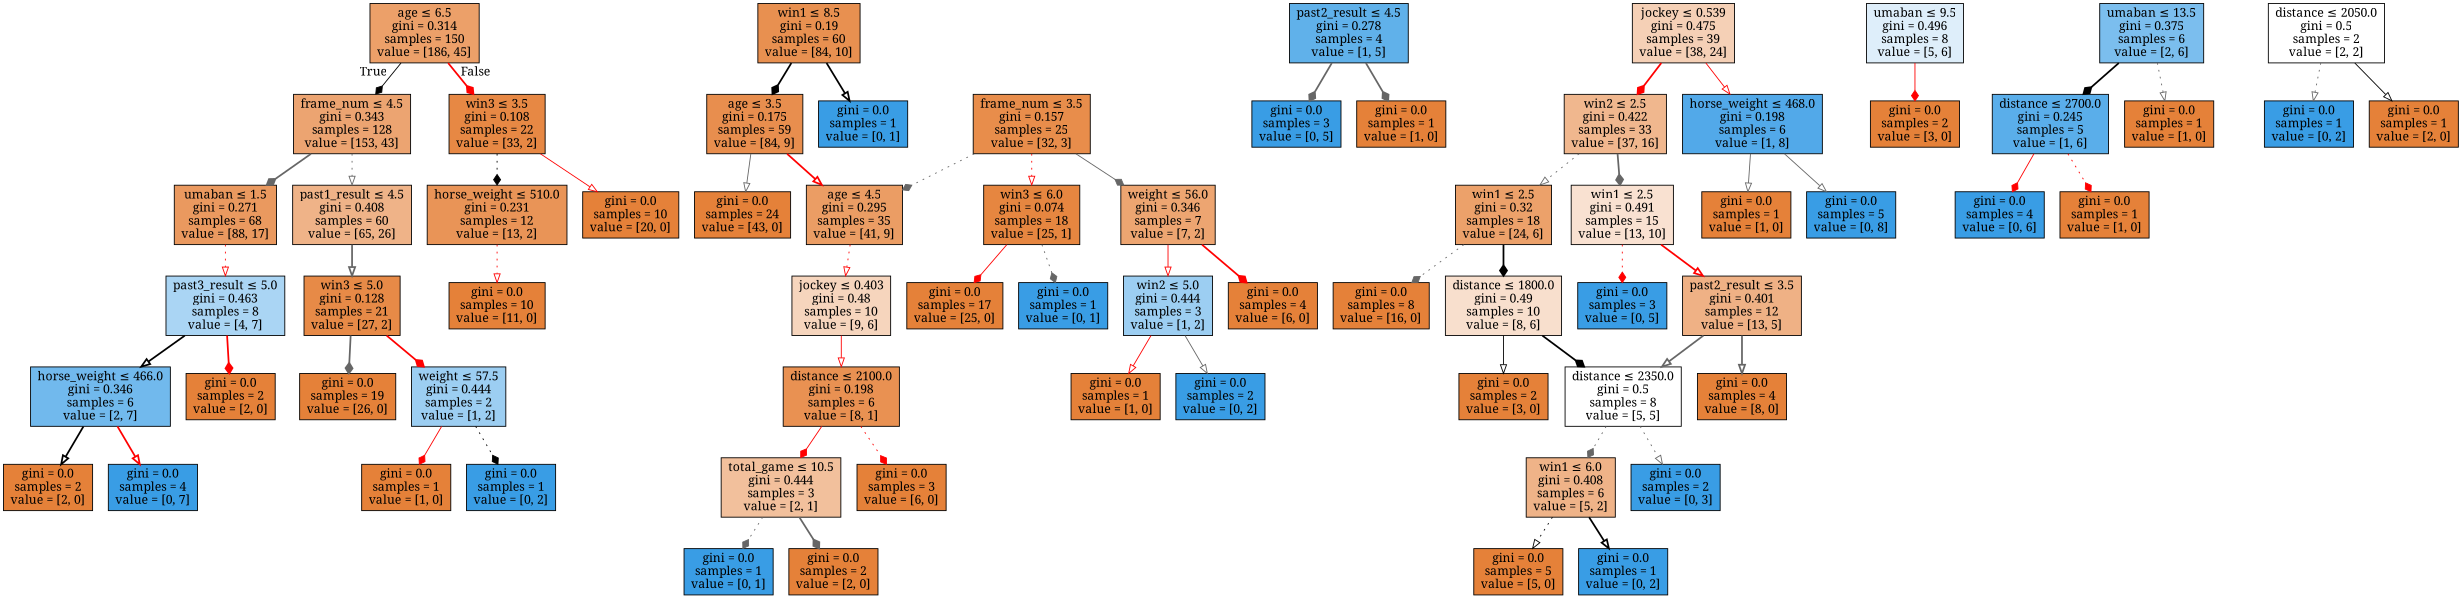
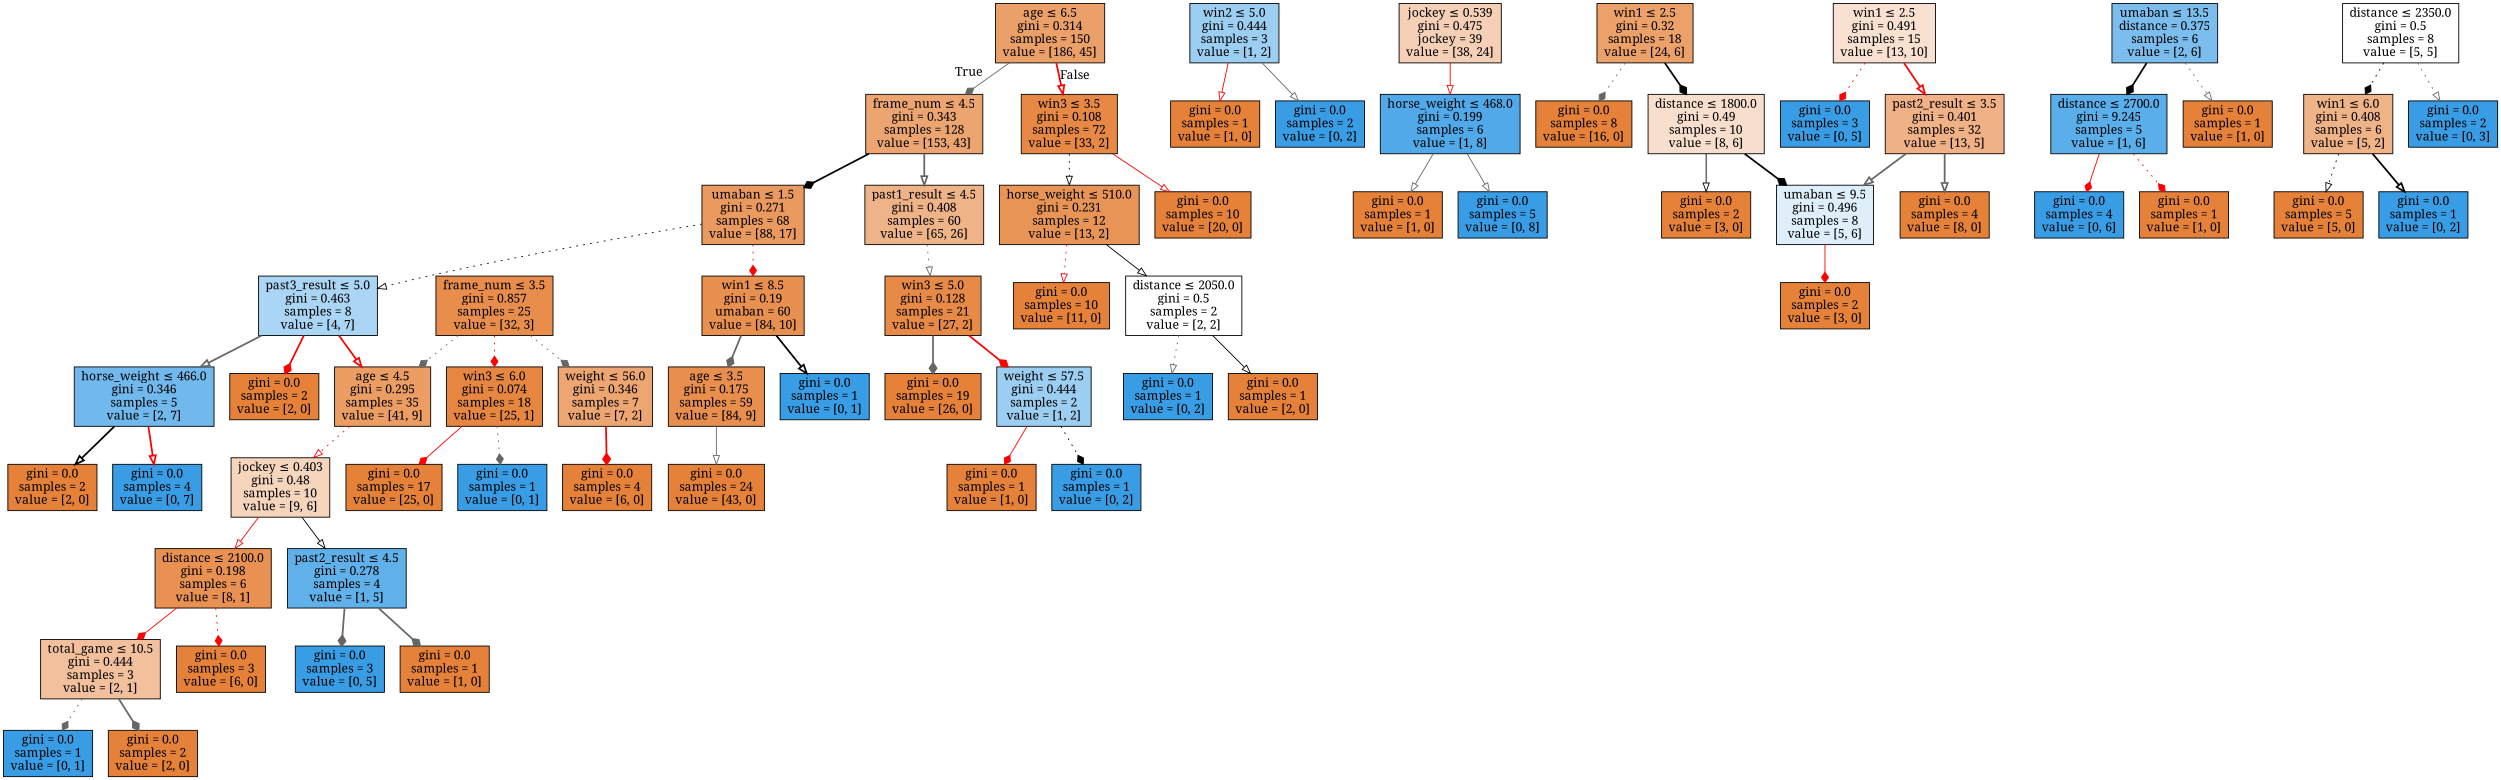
(2152, 26) -> (2165, 26)
(809, 39) -> (753, 312)
(1683, 39) -> (1450, 39)
(392, 74) -> (992, 75)
(457, 74) -> (1059, 74)
(785, 74) -> (737, 346)
(1032, 117) -> (494, 299)
(1752, 117) -> (1450, 117)
(2050, 117) -> (2109, 117)
(1615, 124) -> none
(497, 130) -> (1069, 130)
(497, 164) -> (1069, 165)
(352, 165) -> (924, 165)
(1032, 165) -> (494, 346)
(293, 166) -> (841, 168)
(801, 166) -> (348, 348)
(1095, 167) -> (546, 348)
none -> (753, 255)
(225, 256) -> (543, 252)
(352, 256) -> (928, 256)
(1168, 256) -> none
none -> (1123, 258)
(1742, 312) -> (1945, 130)
(167, 348) -> (235, 349)
(1559, 348) -> (1761, 166)
(1686, 348) -> (1888, 167)
(100, 403) -> (144, 403)
(1600, 437) -> (2377, 74)
none -> (311, 529)
